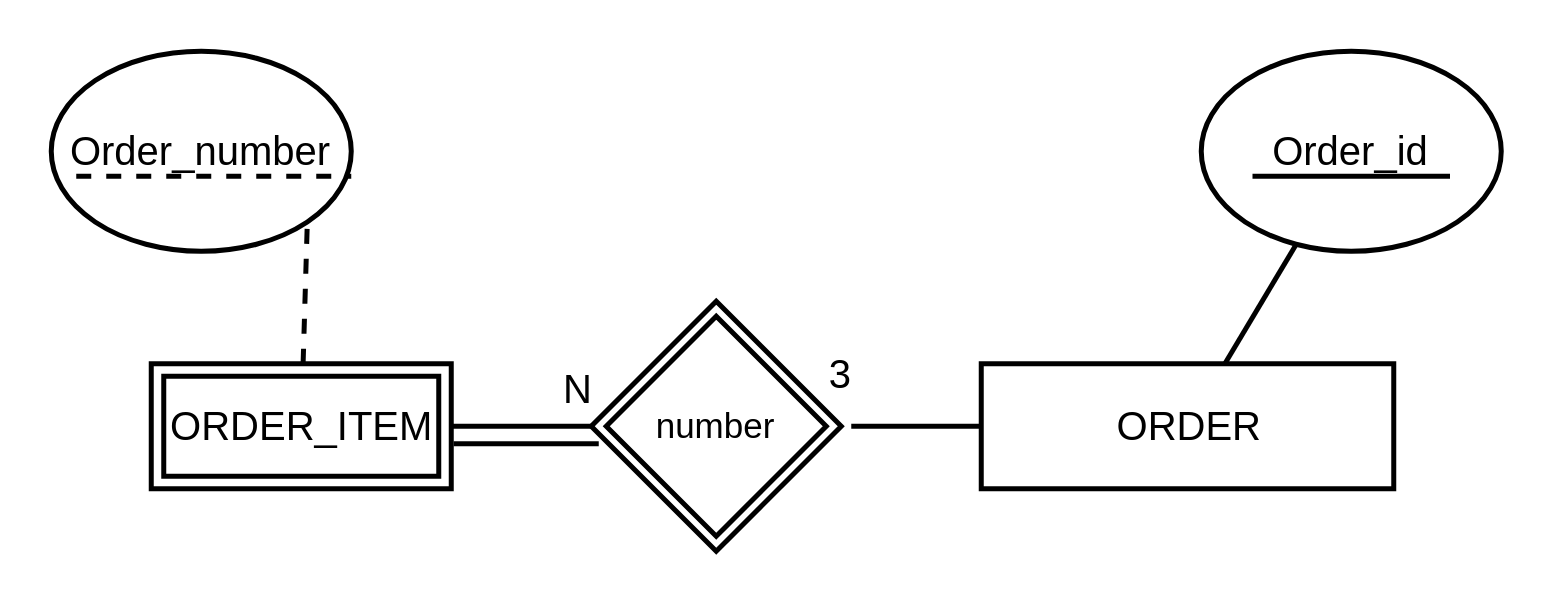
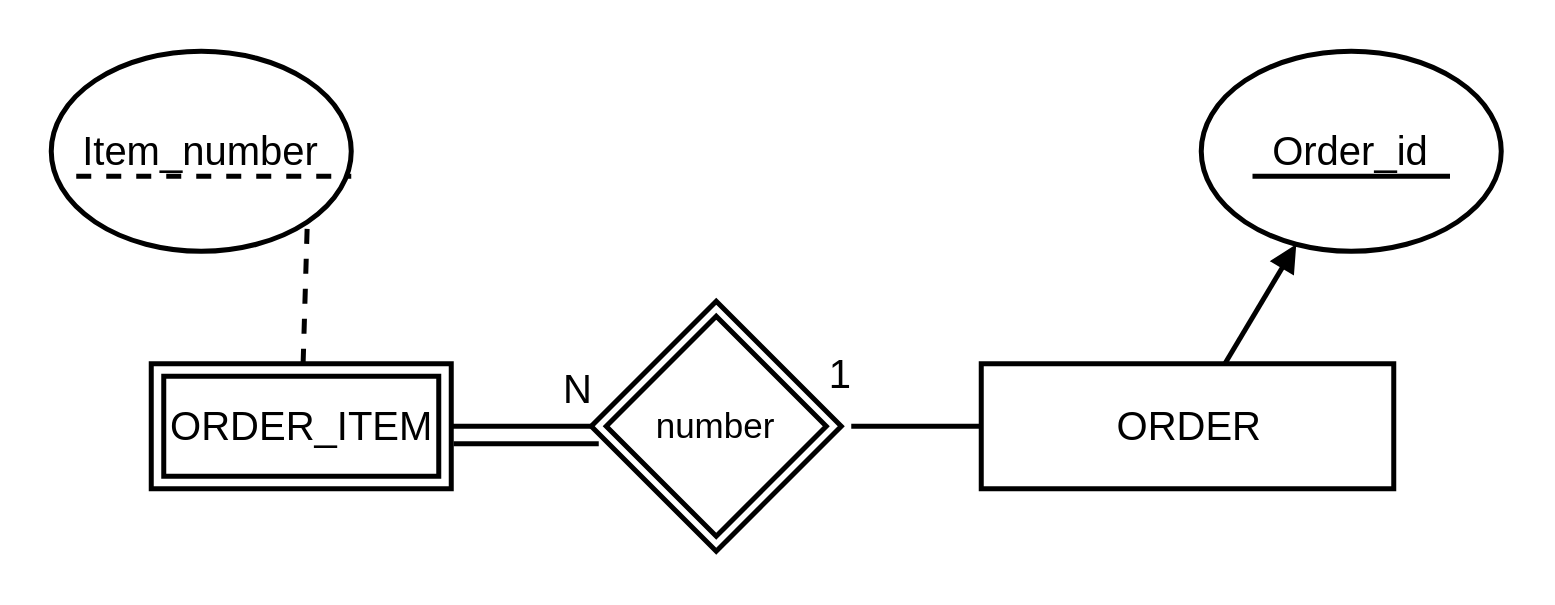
(201, 151) -> (201, 151)
(1289, 257) -> (1282, 268)
(841, 374) -> (841, 374)
